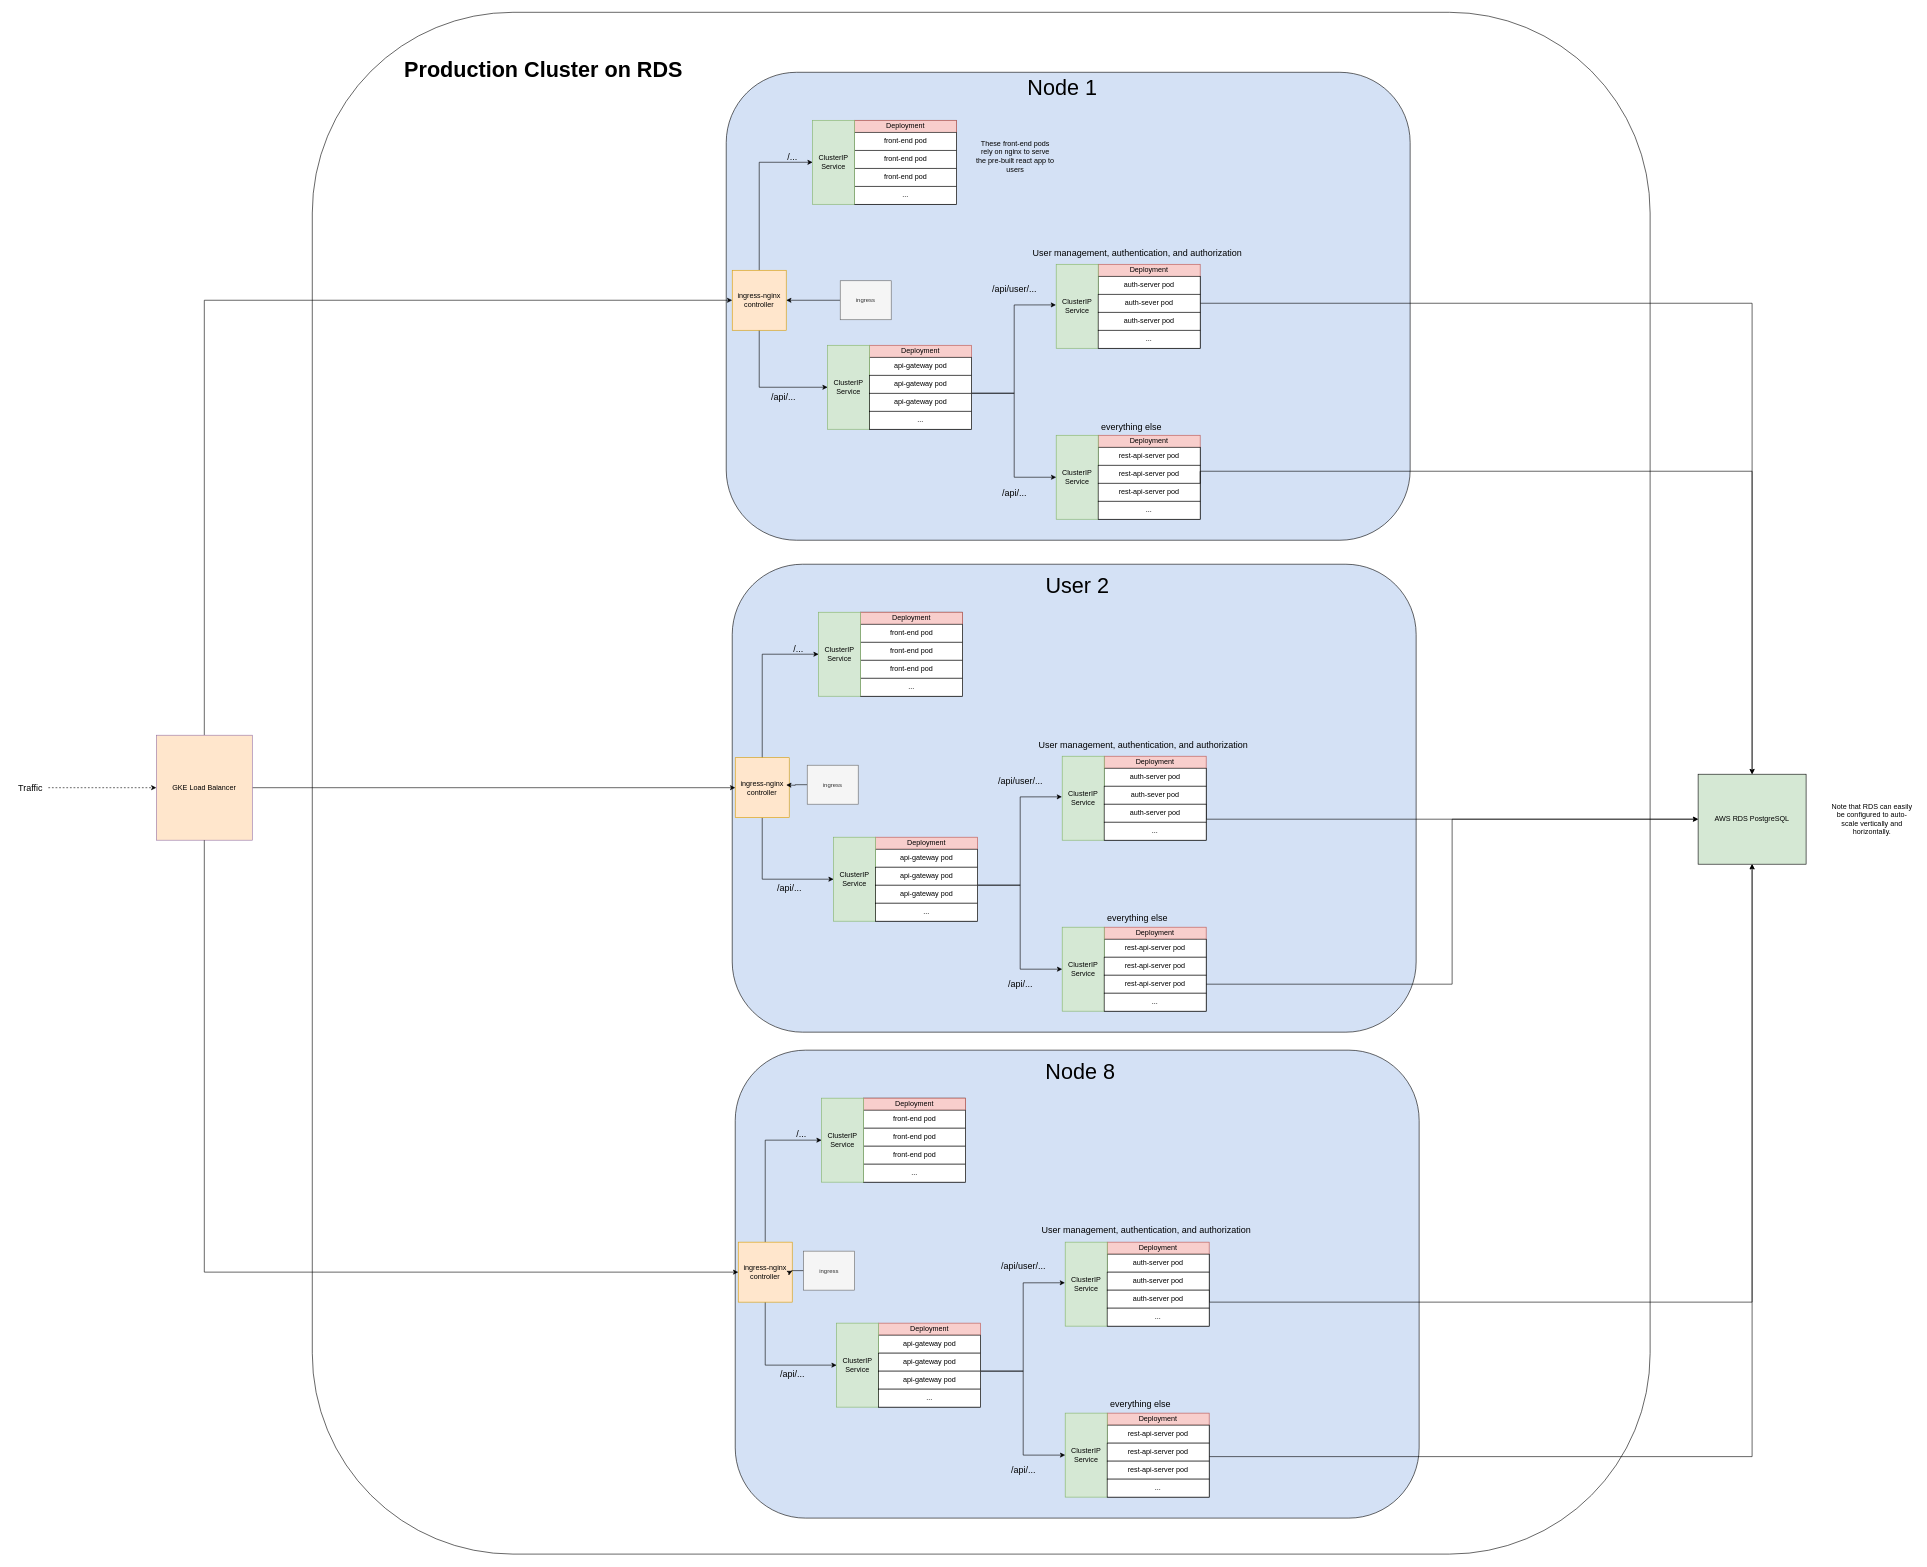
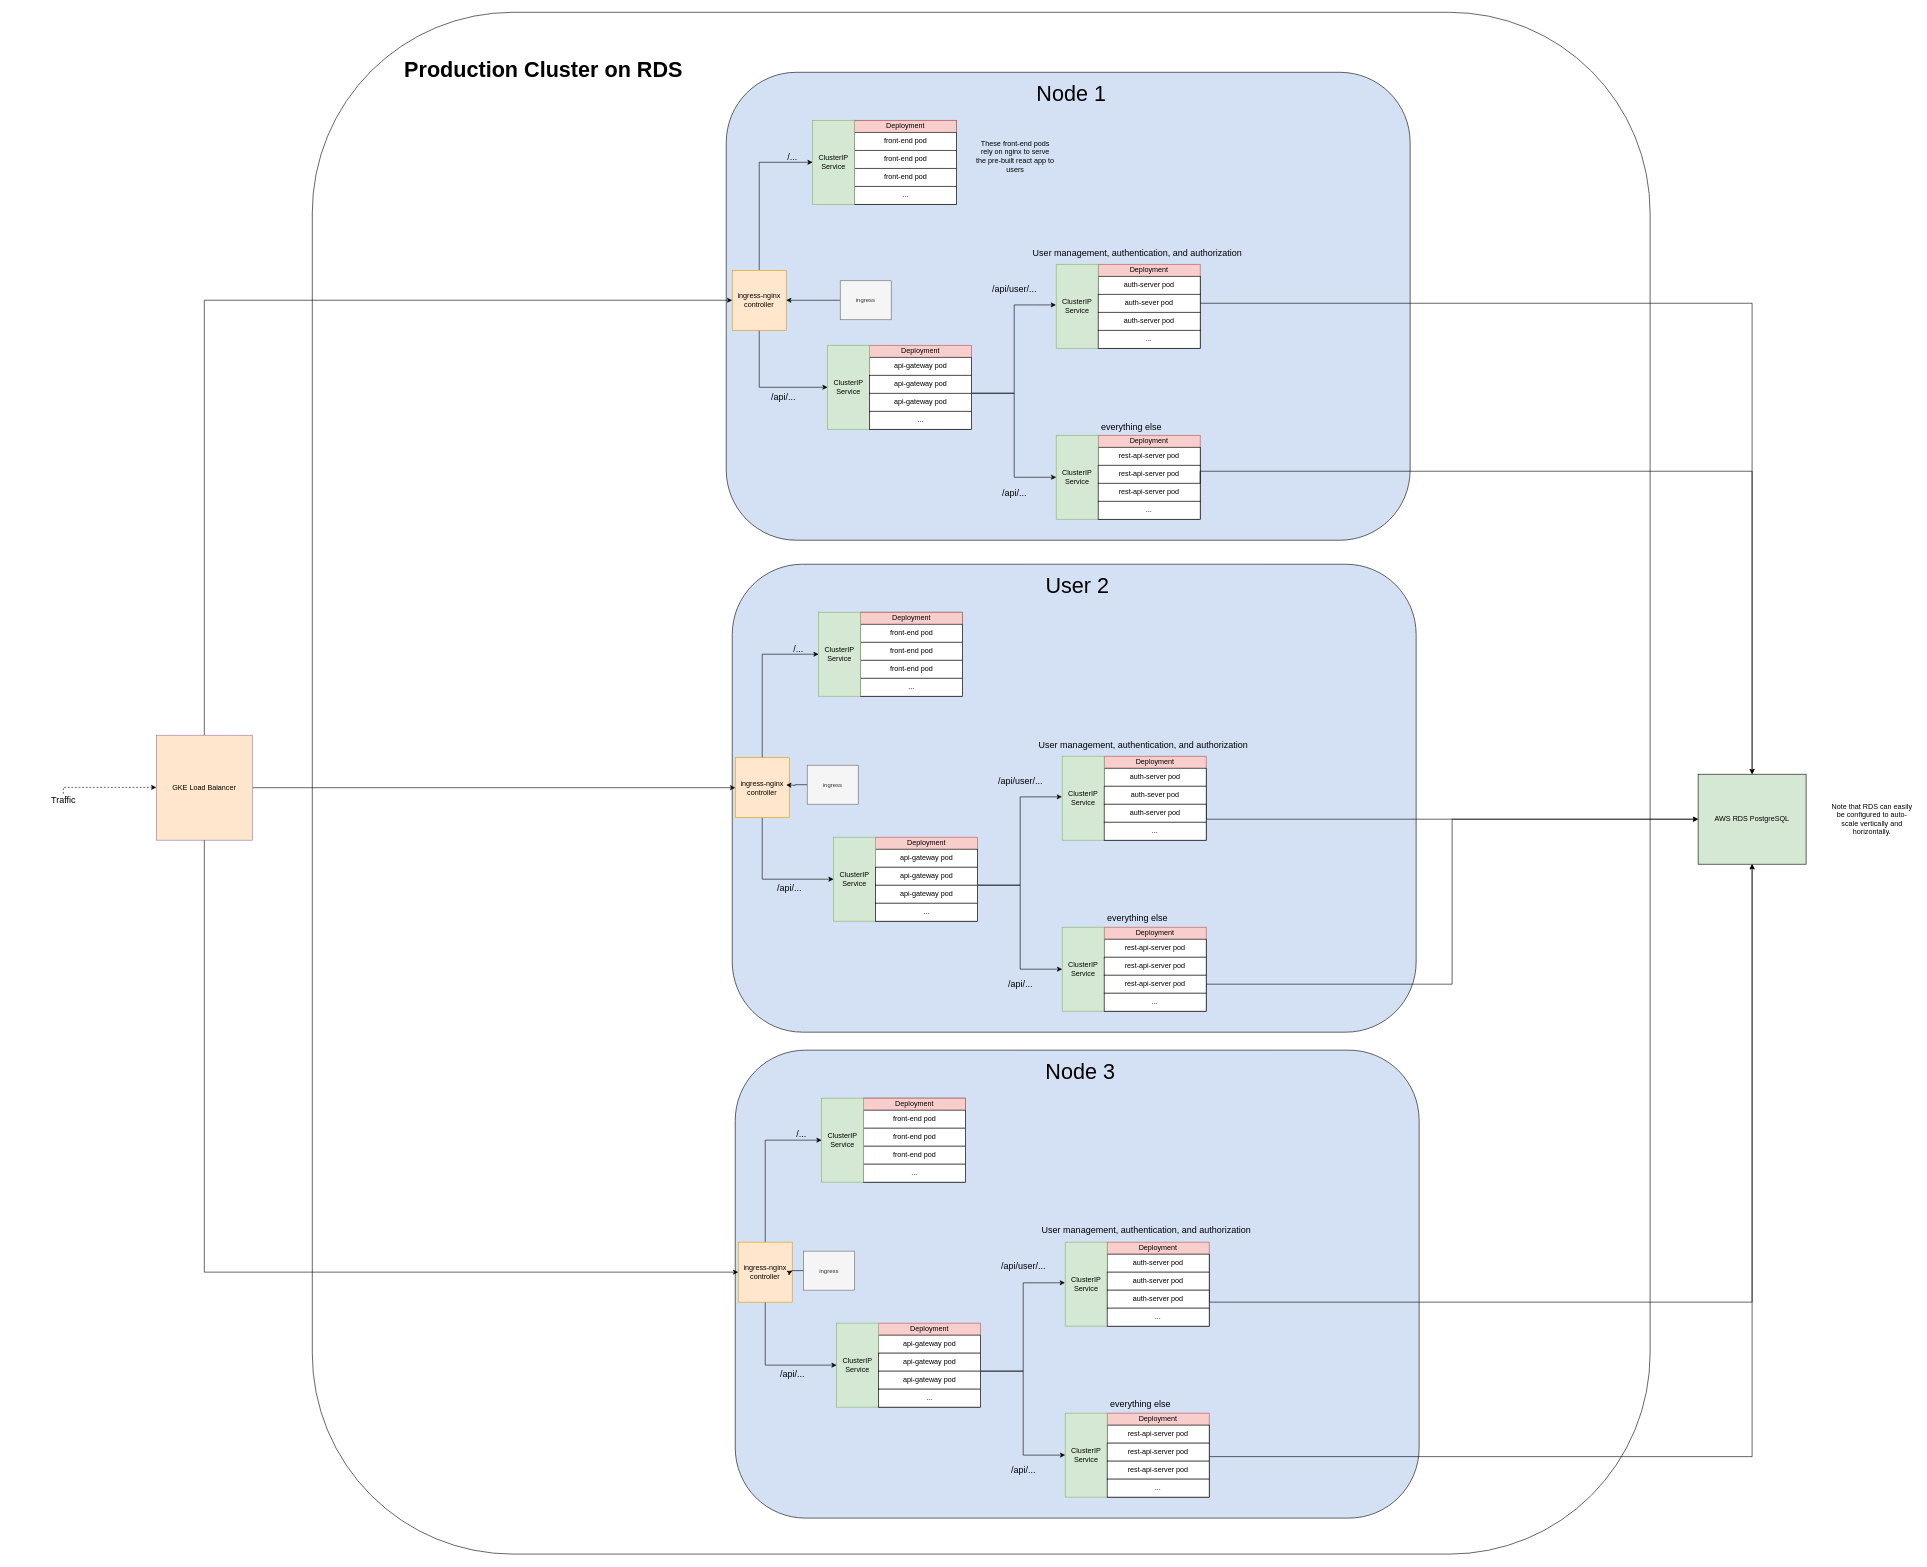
(1062, 87) -> (1071, 93)
(30, 788) -> (63, 800)
(1081, 1071) -> (1081, 1071)
